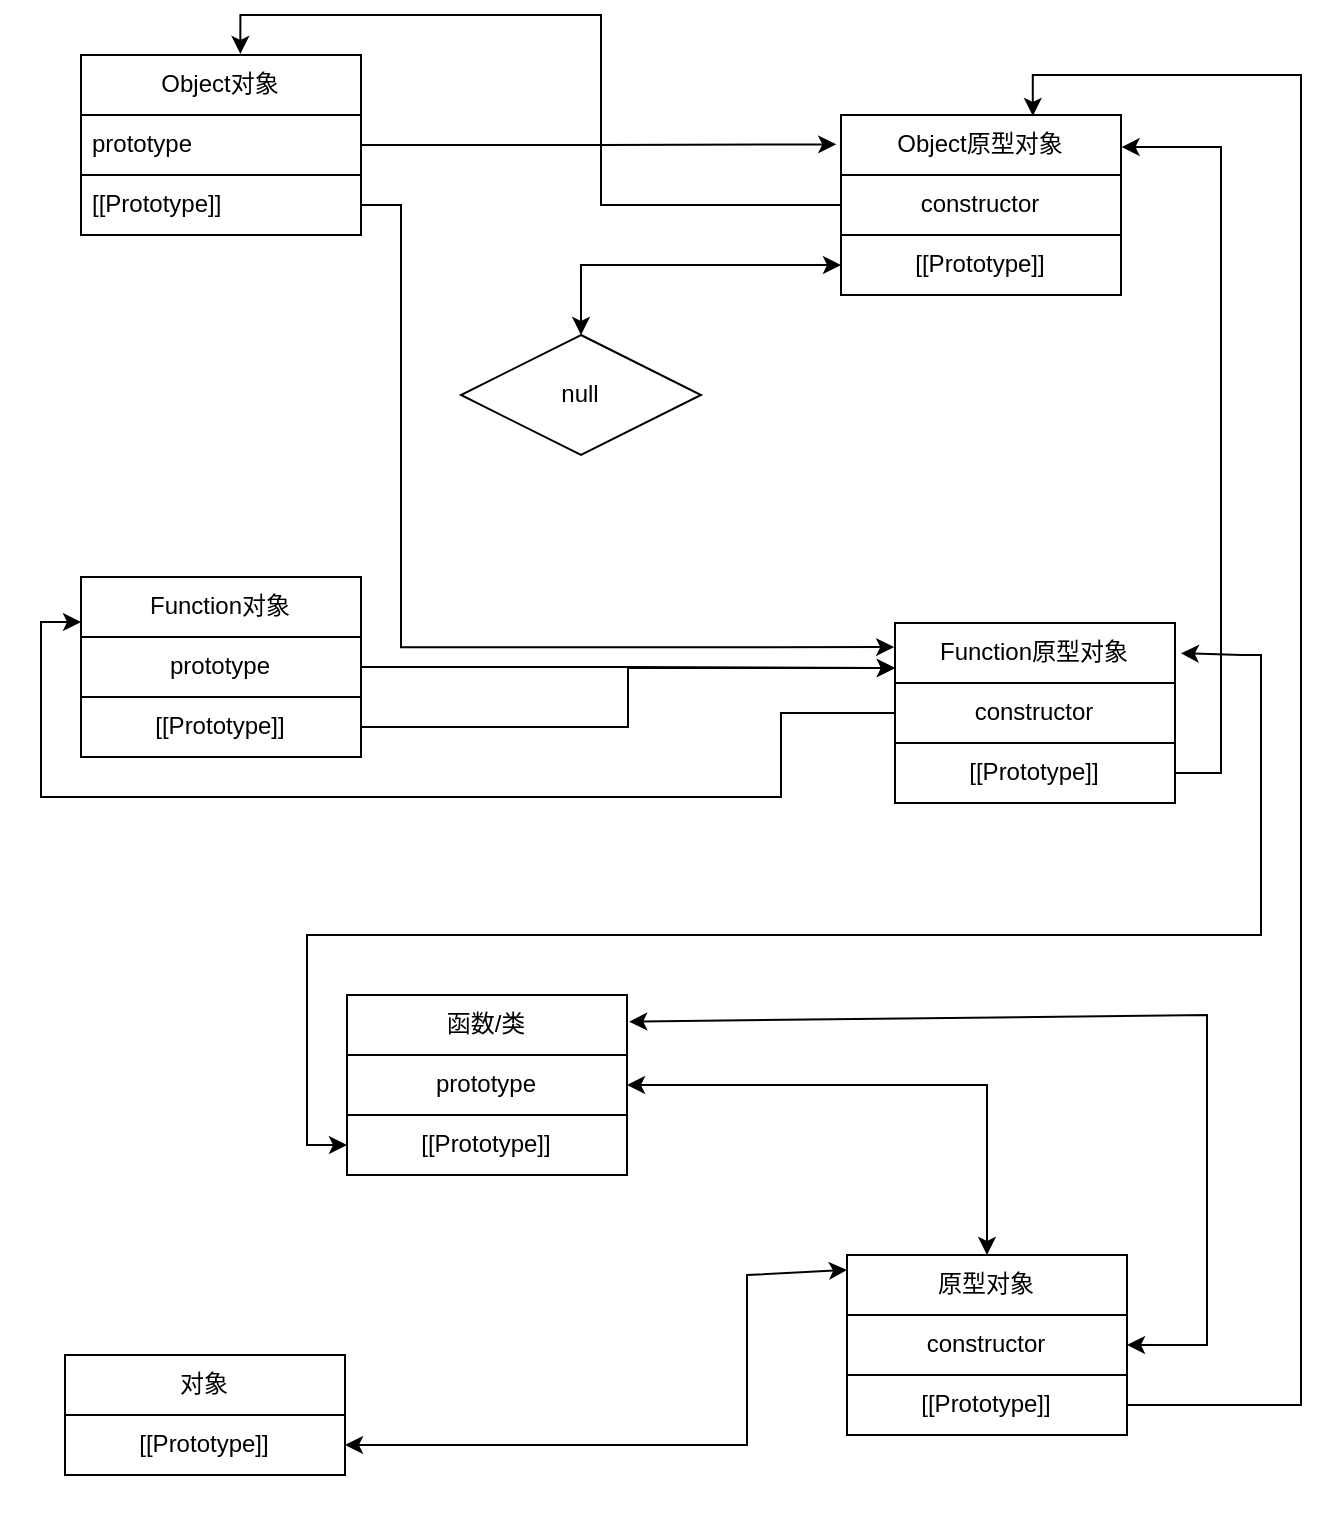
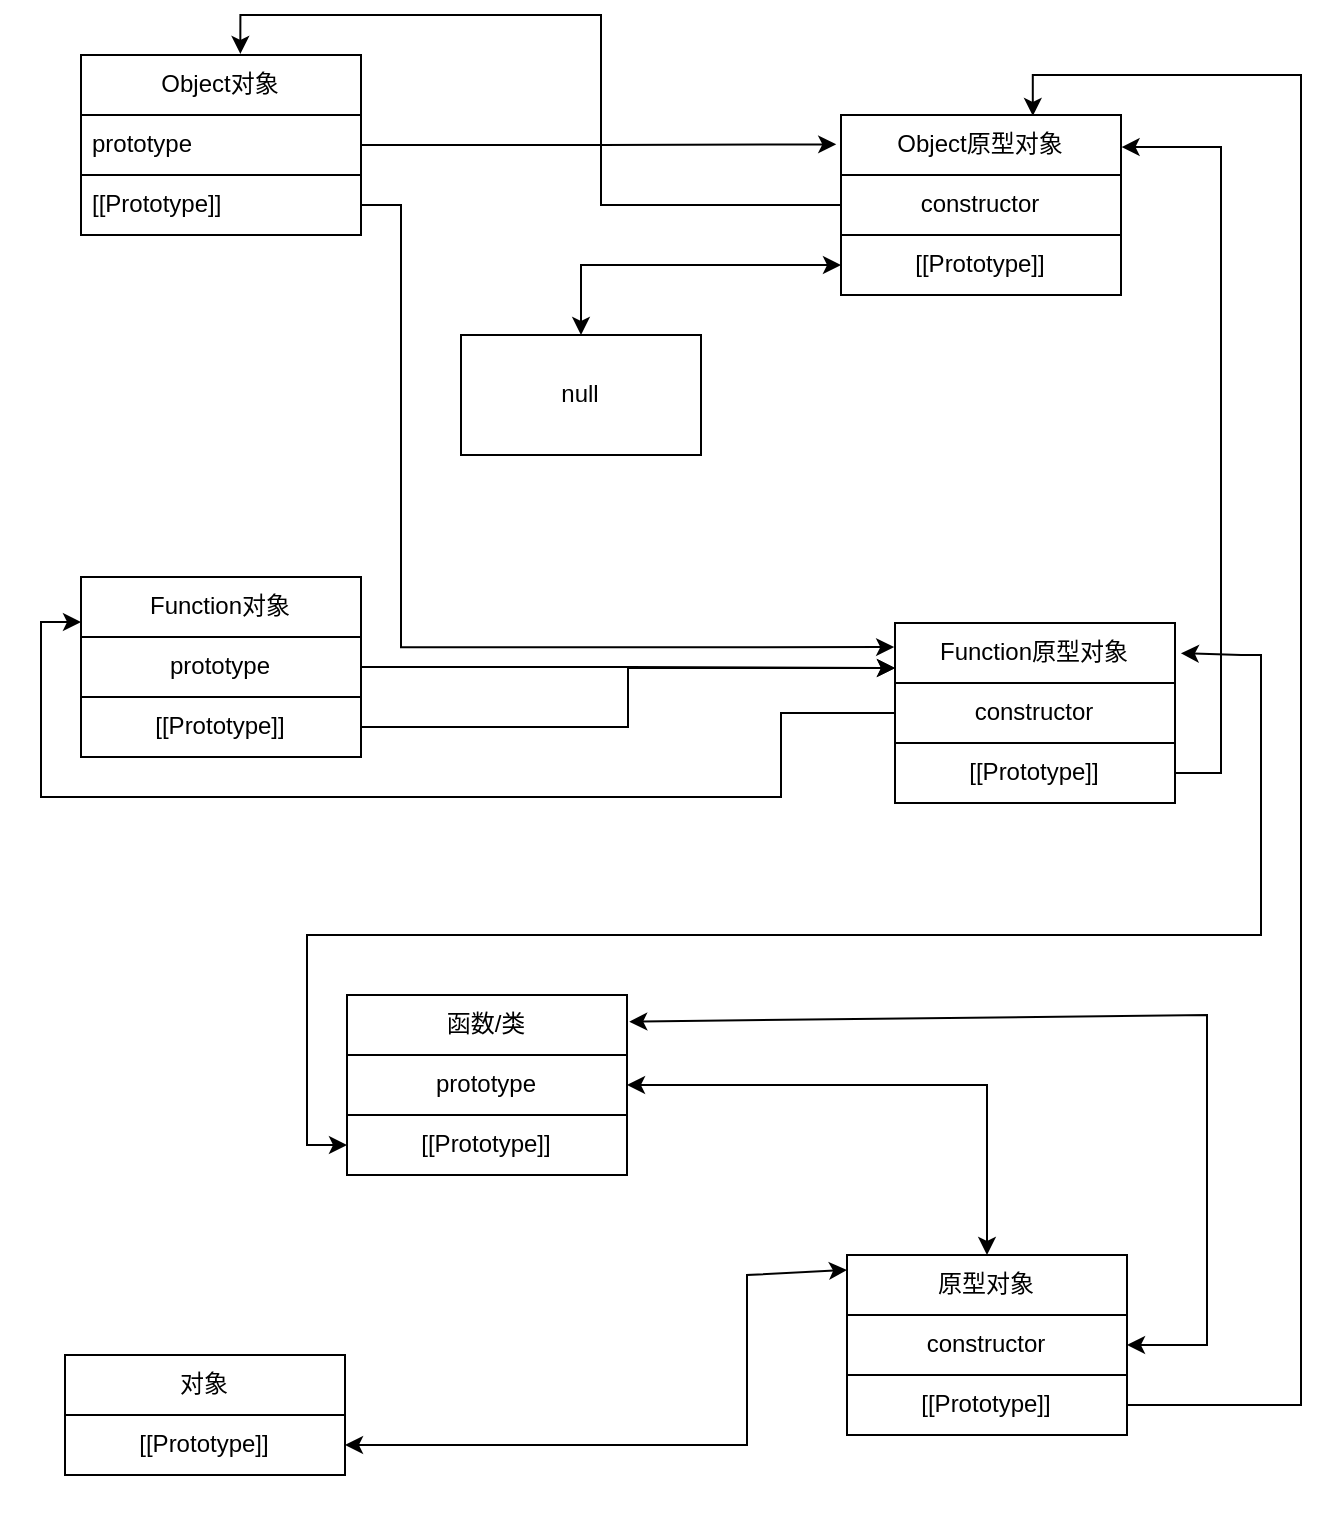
(581, 395) -> (581, 395)
